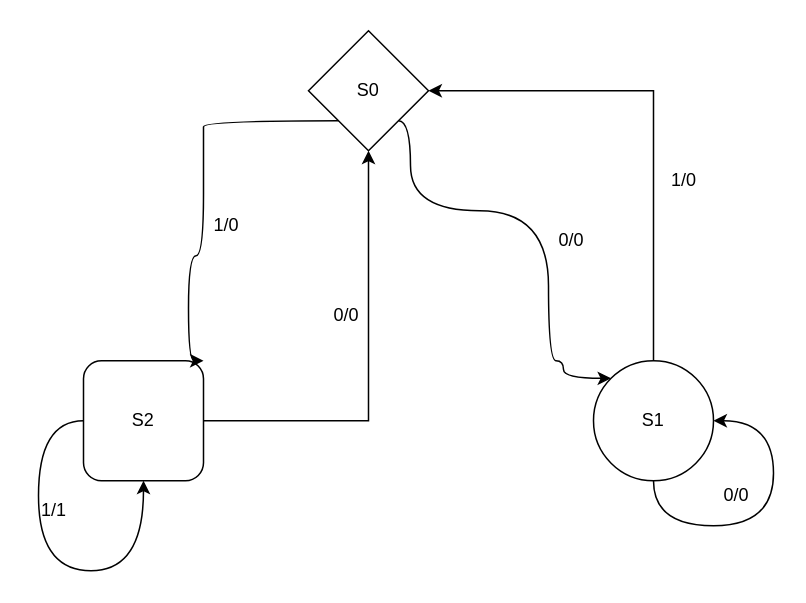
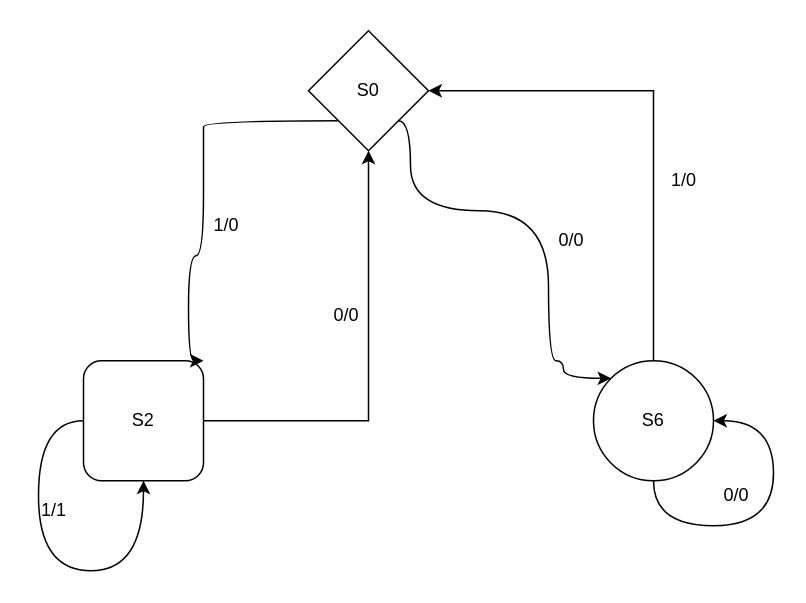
(653, 421) -> (653, 421)
